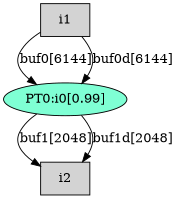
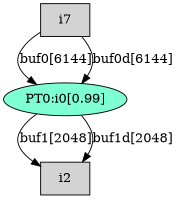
(65, 20) -> (65, 20)
